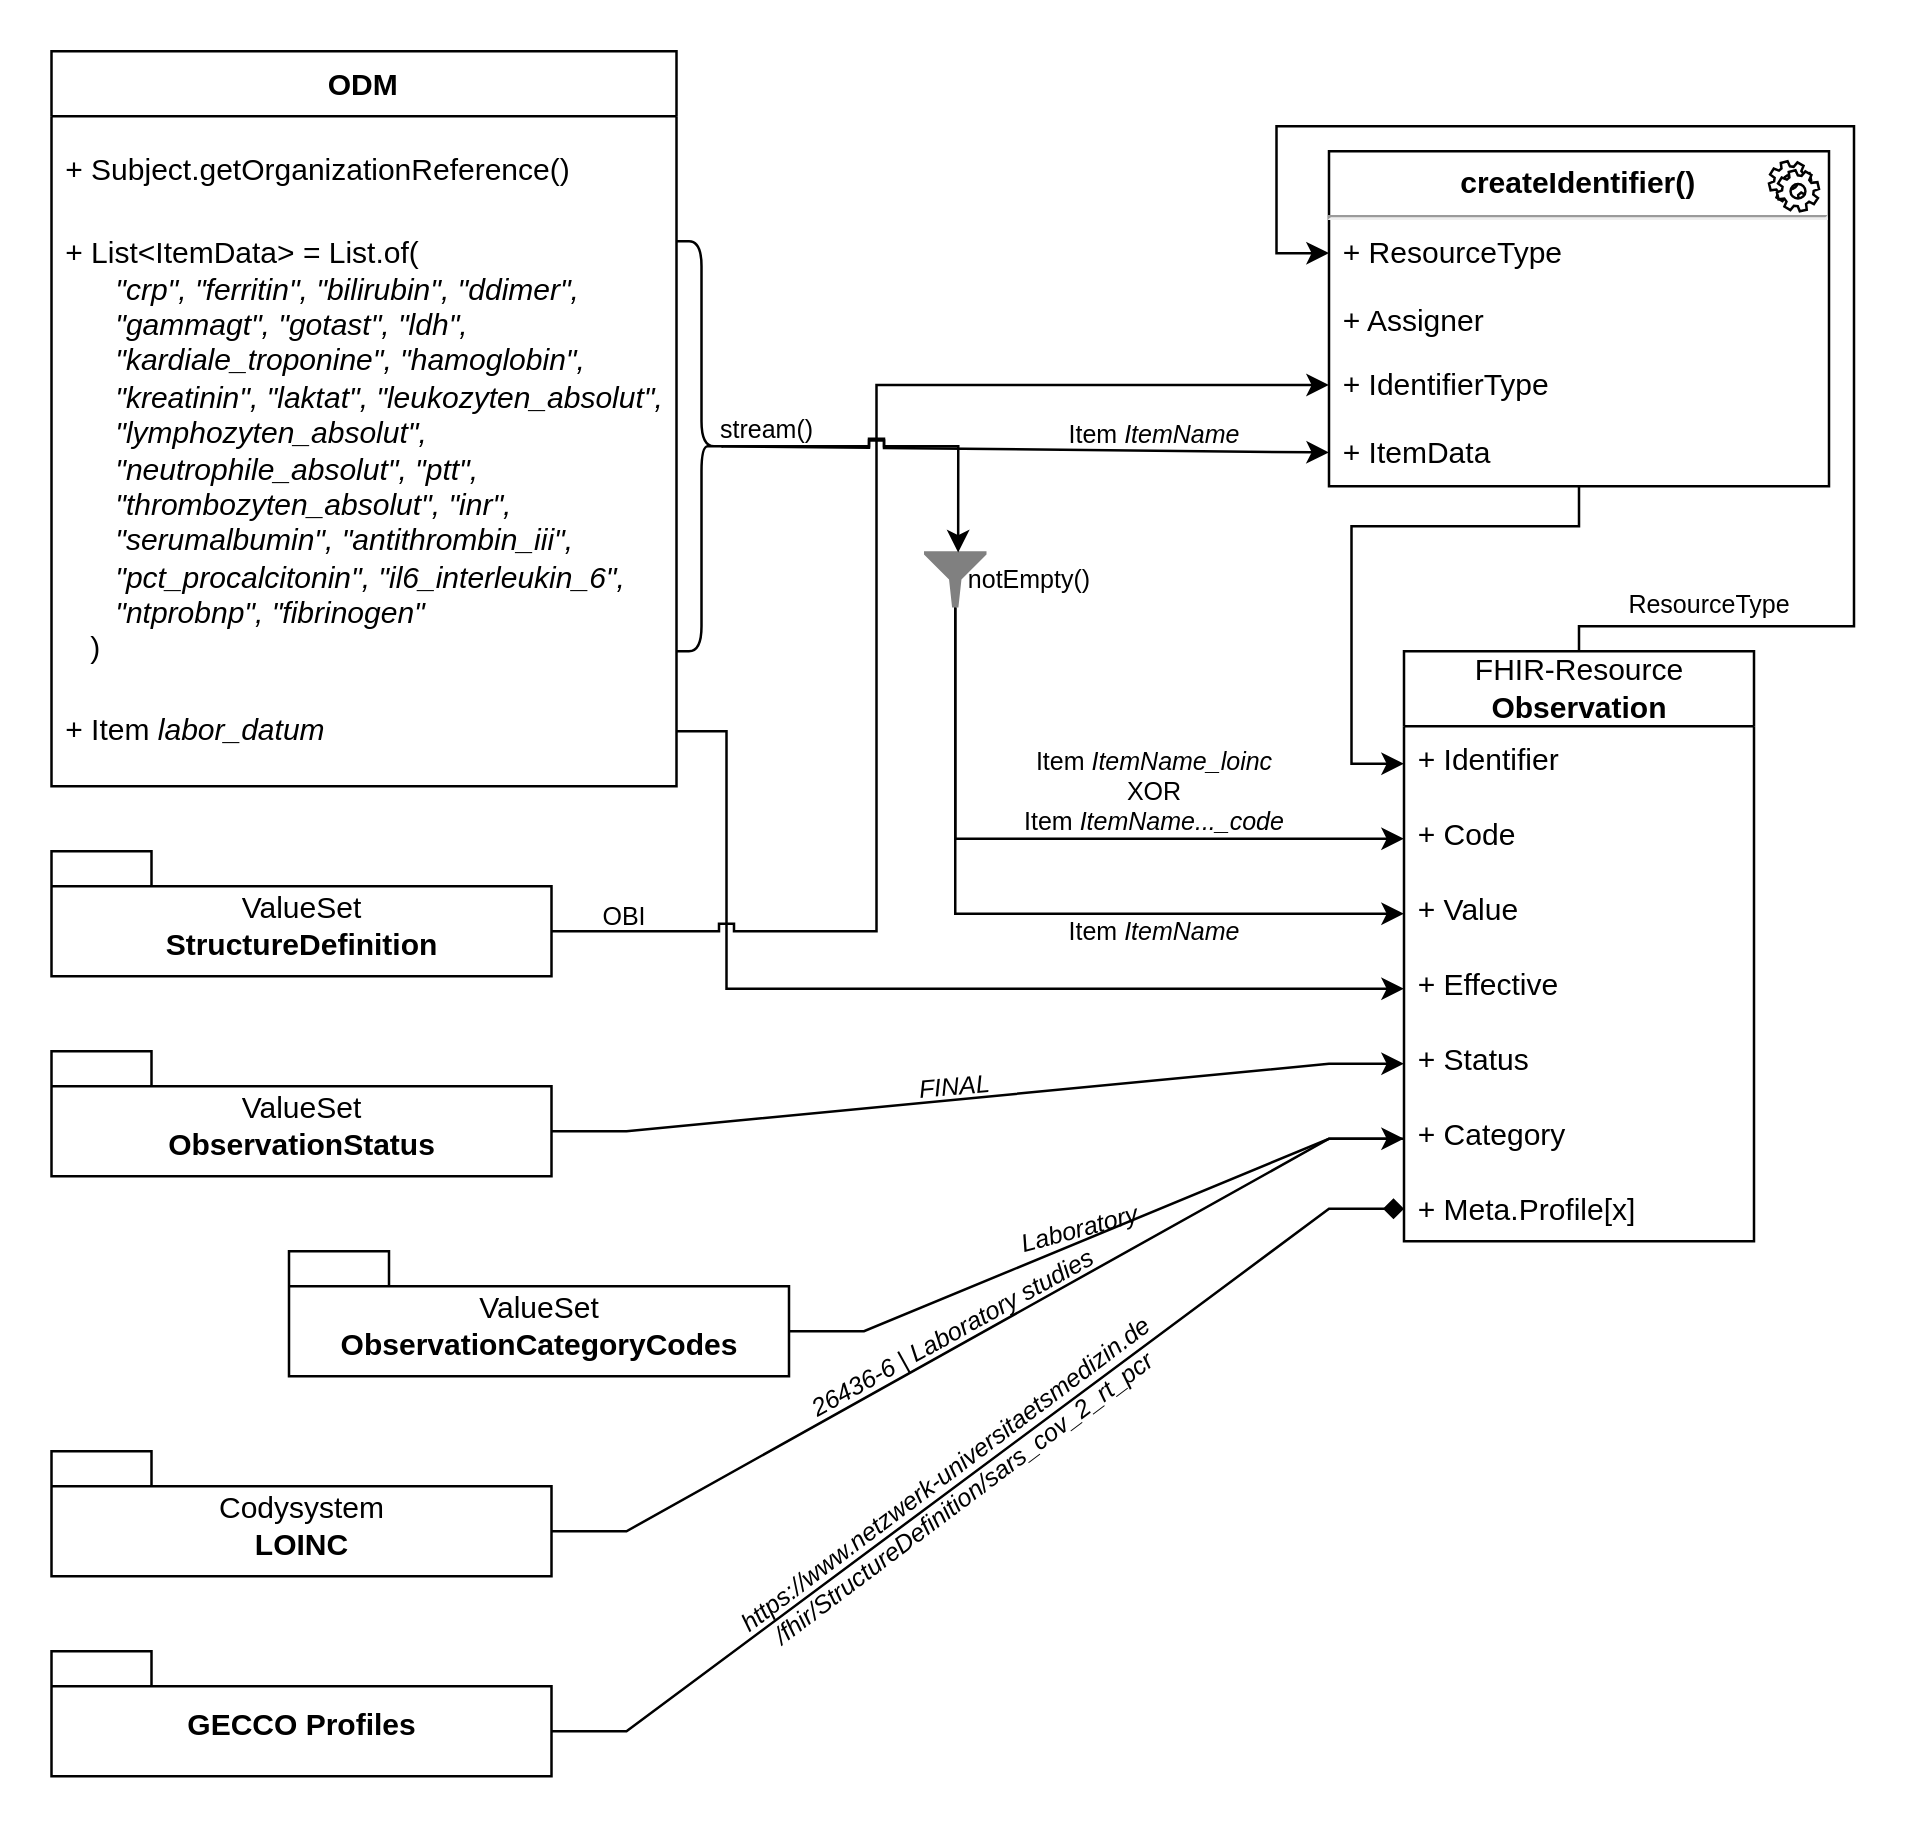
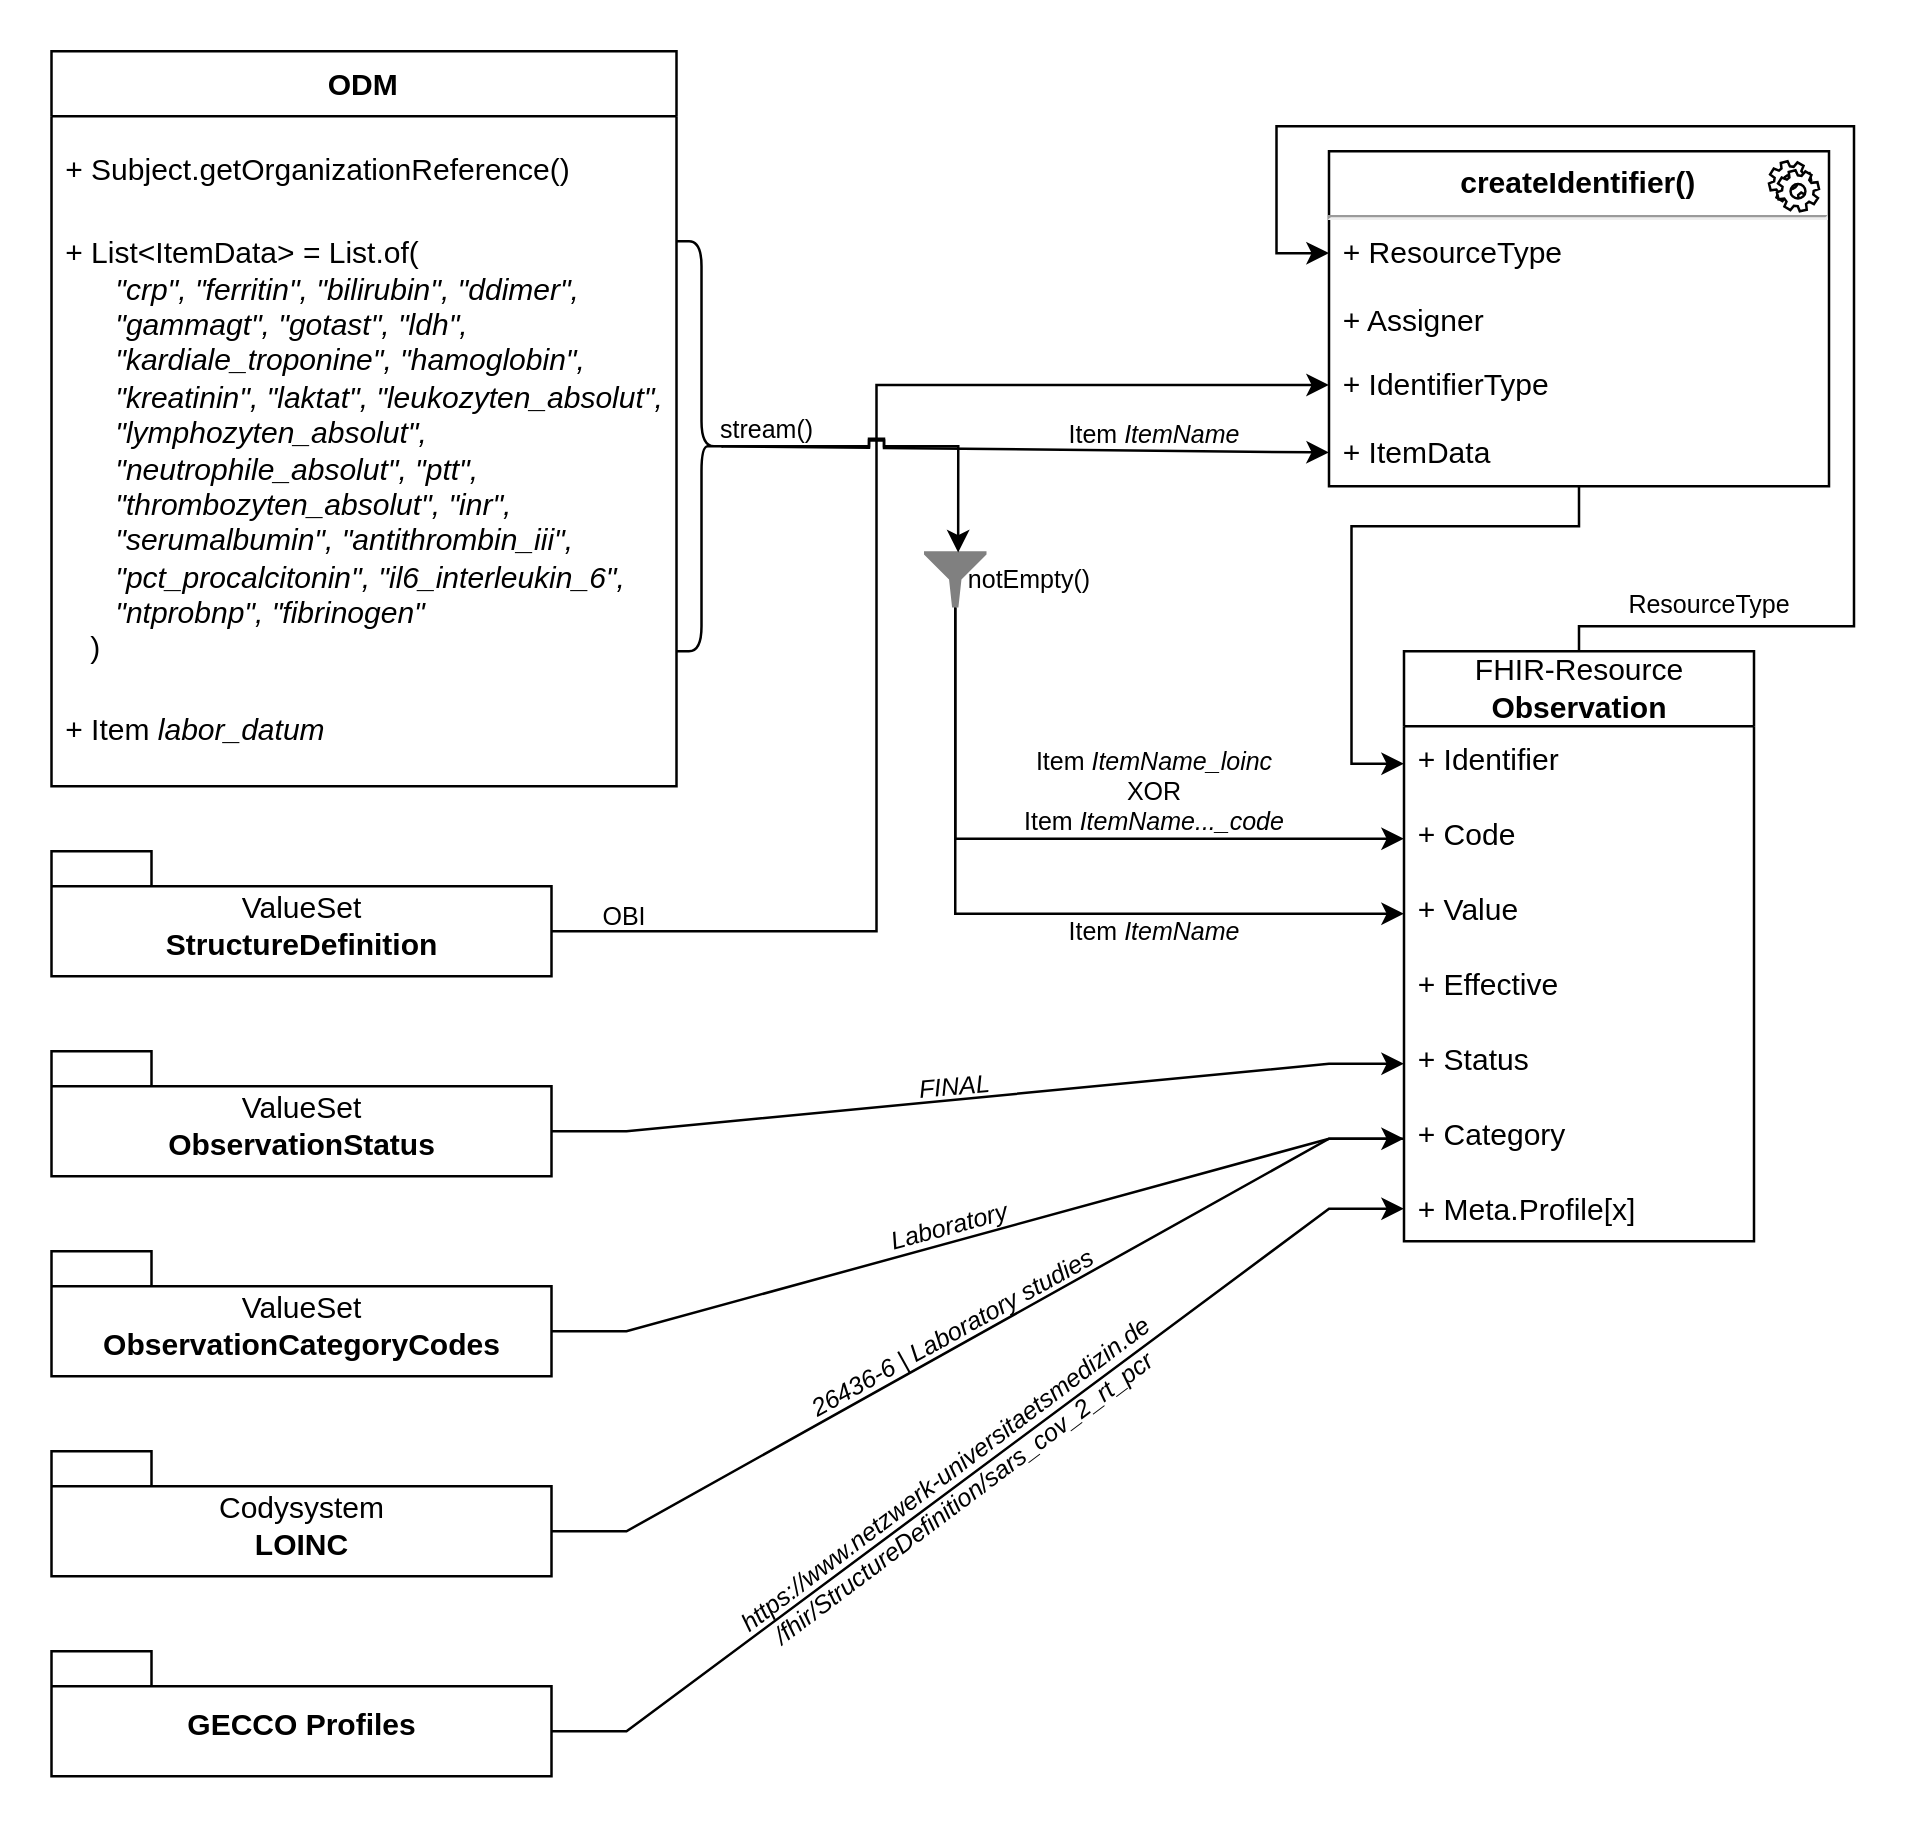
(1031, 989) -> none
(1383, 1209) -> (1385, 1209)
(539, 1314) -> (301, 1314)
